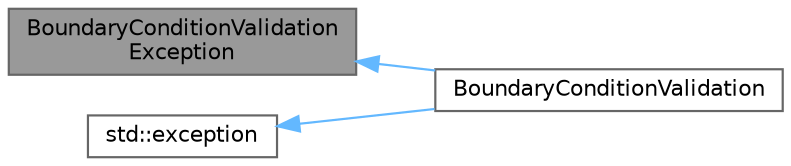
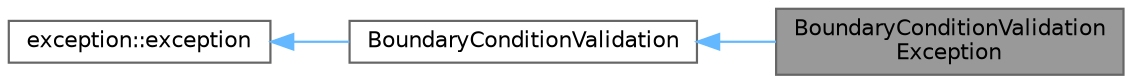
(407, 67) -> (748, 42)
(182, 136) -> (140, 42)
